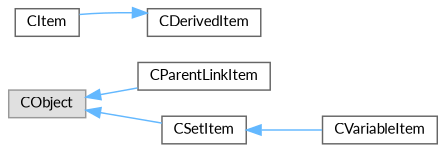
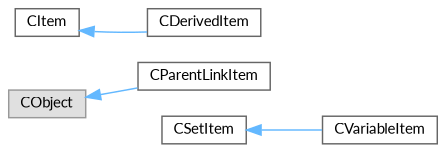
(106, 13) -> (121, 32)
(131, 118) -> none
